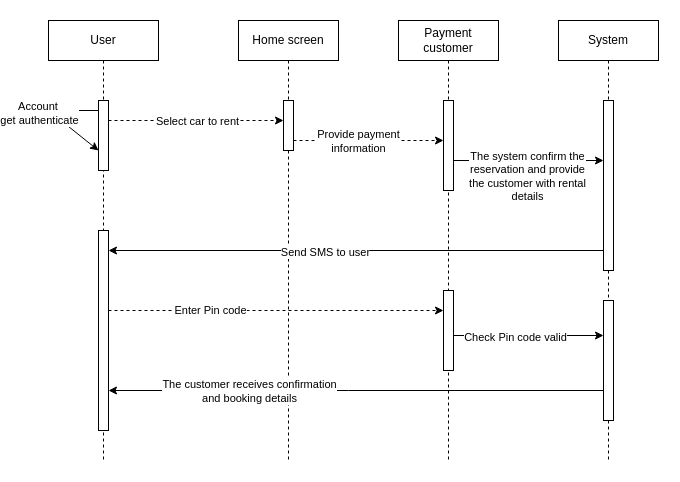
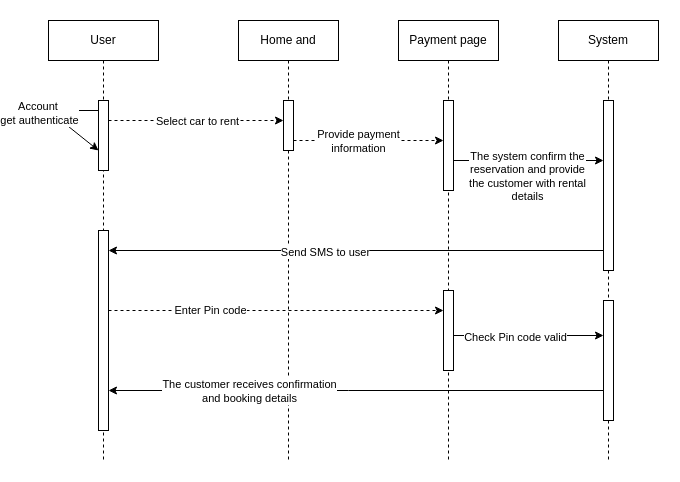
(289, 41) -> (289, 41)
(449, 41) -> (449, 41)
